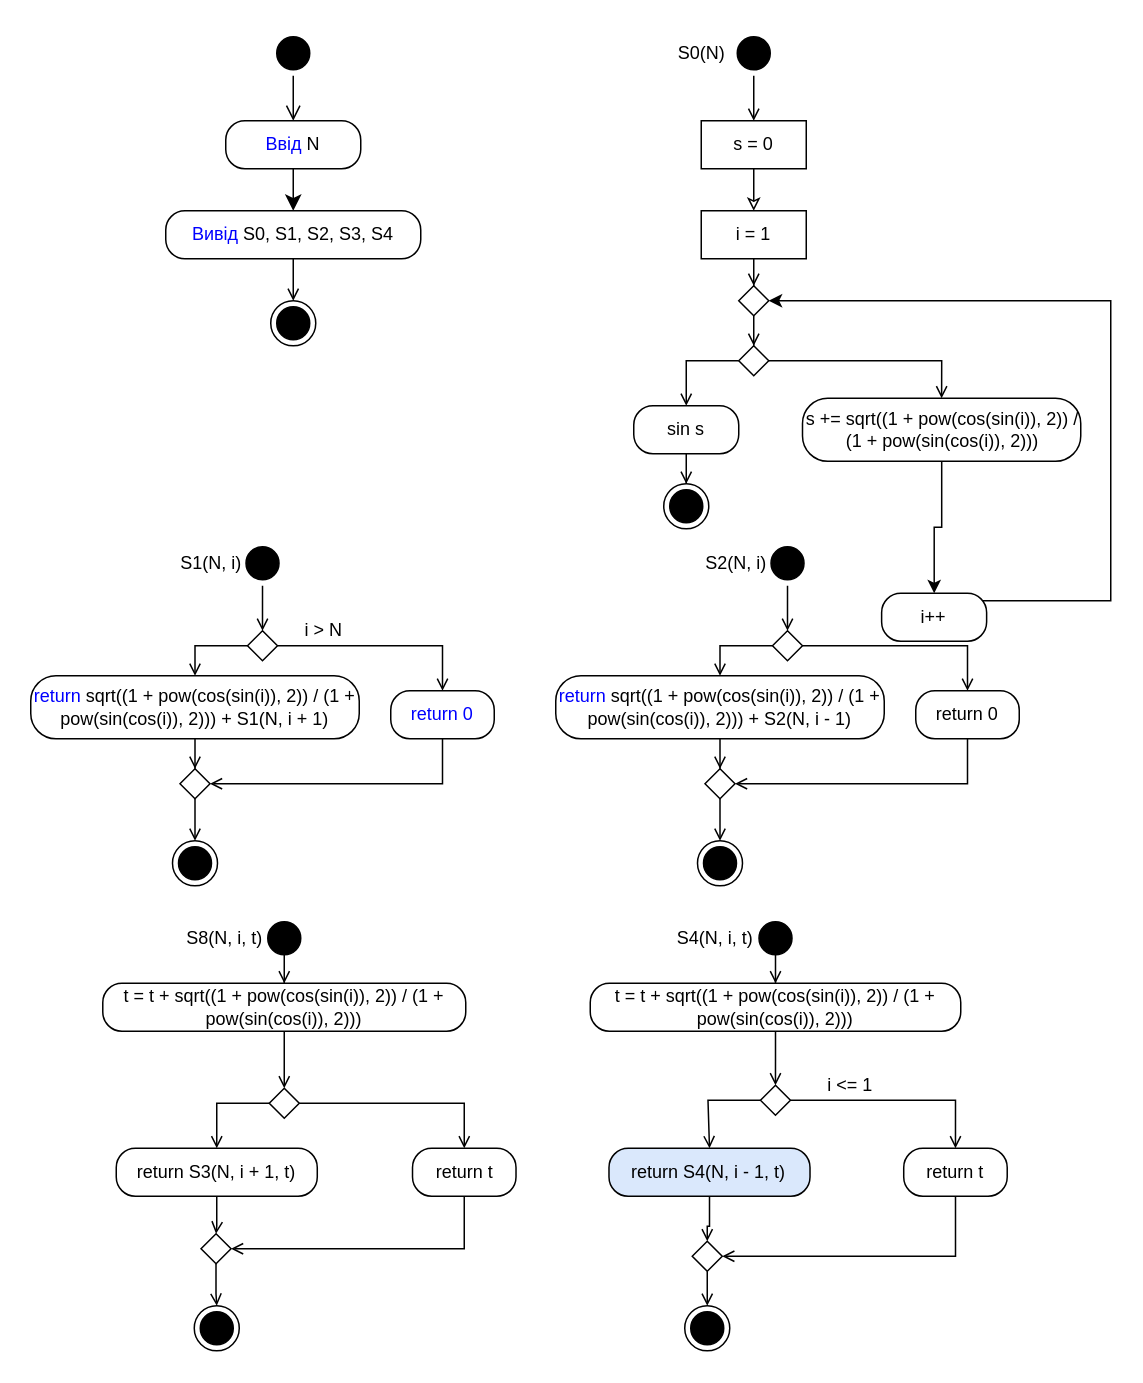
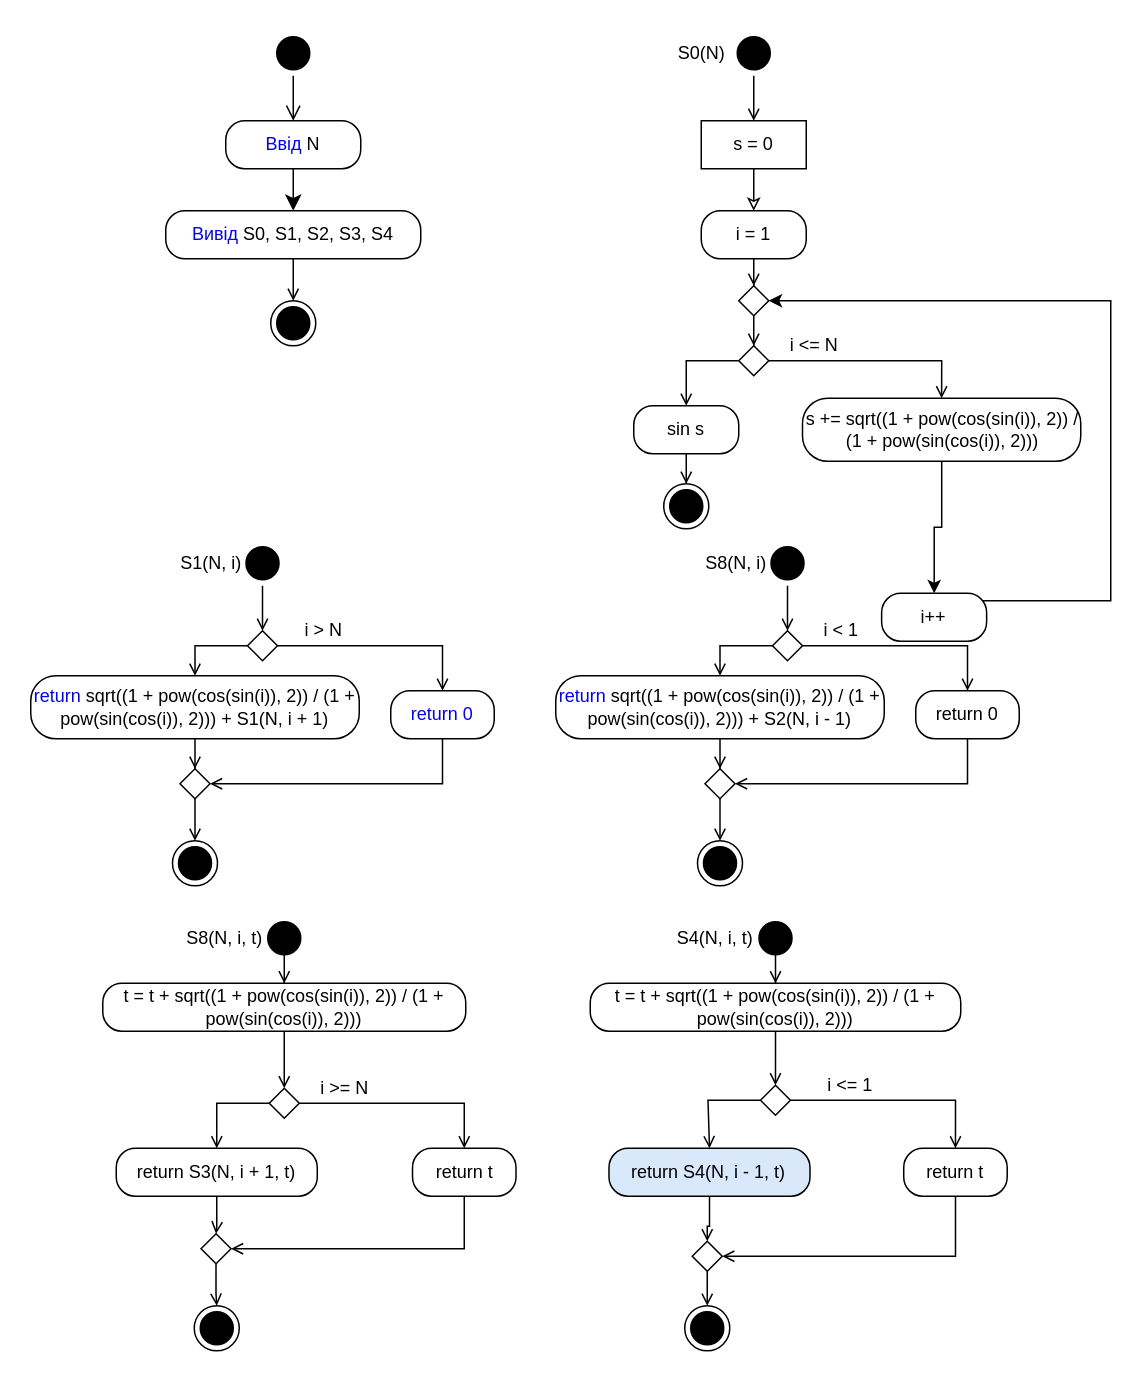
(754, 235) -> (754, 235)
none -> (814, 346)
(737, 563) -> (737, 563)
none -> (840, 631)
none -> (344, 1088)
